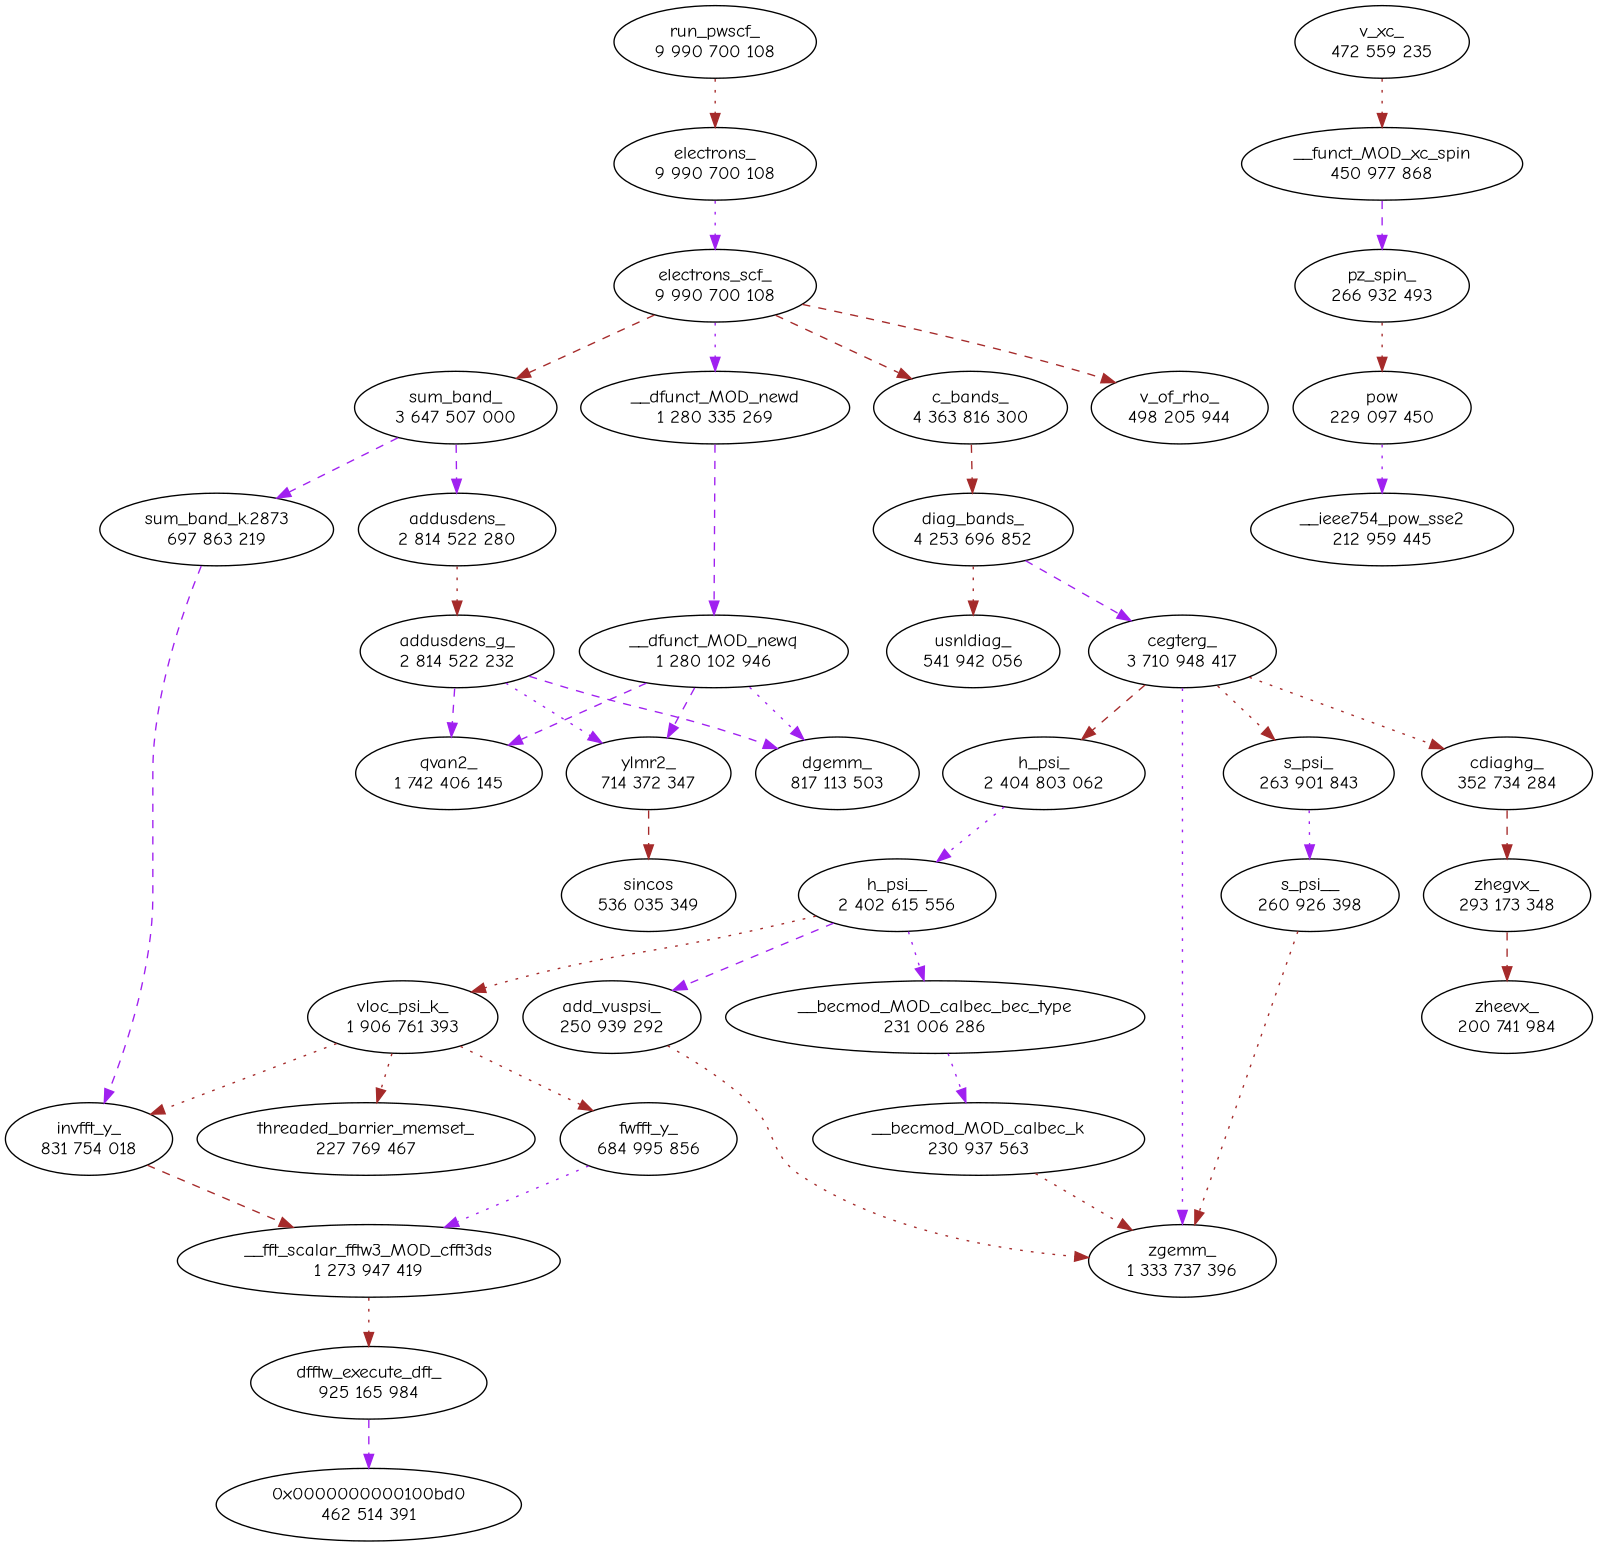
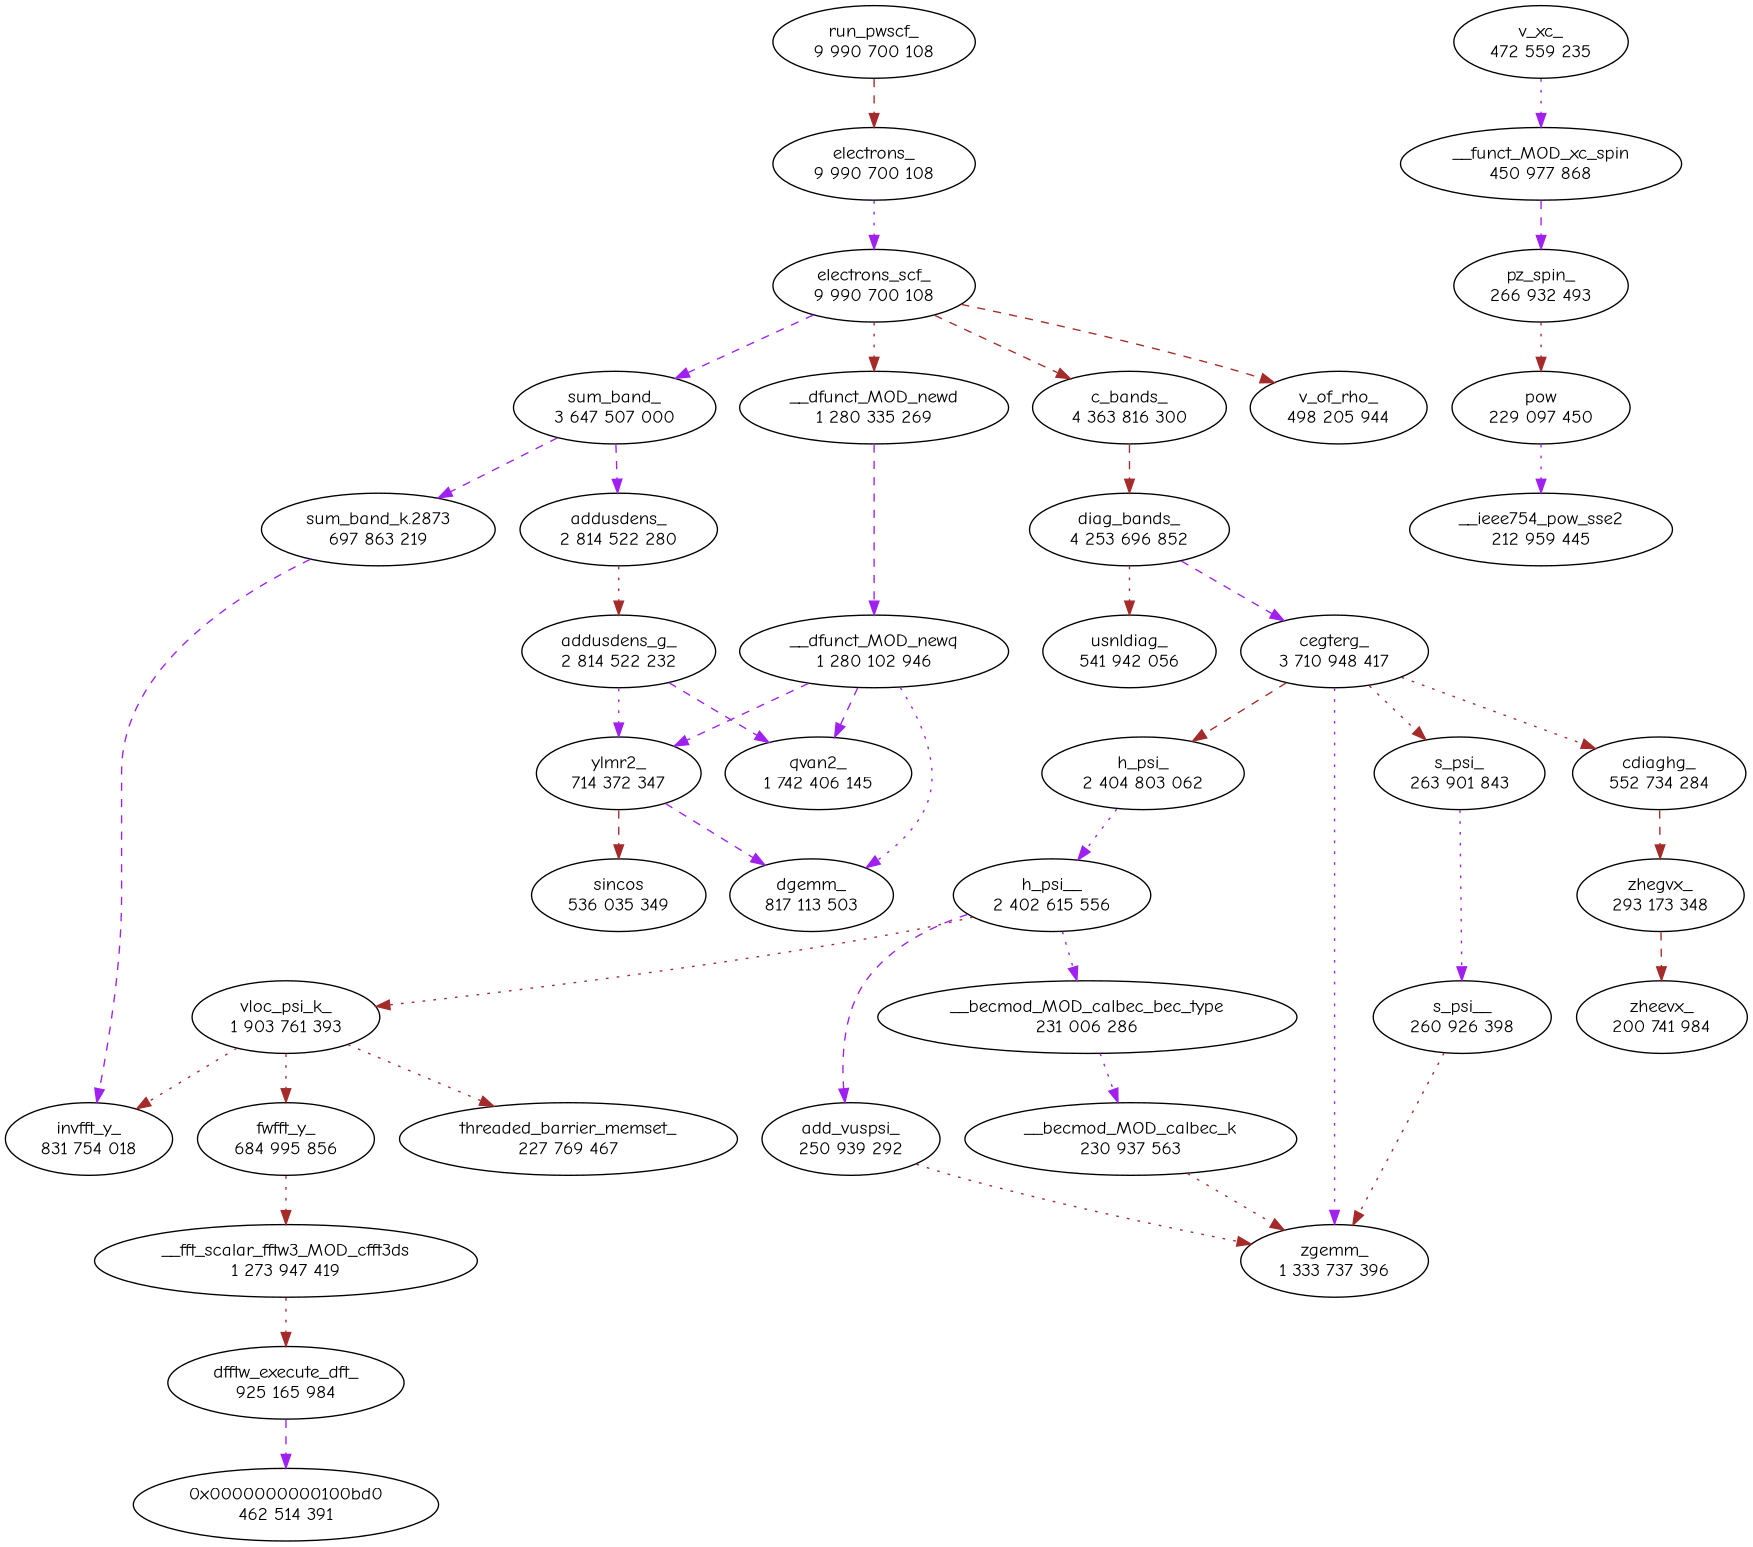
(715, 96) -> (874, 96)
(1382, 96) -> (1541, 96)
(715, 340) -> (874, 340)
(592, 344) -> (751, 344)
(647, 709) -> (709, 831)
(1507, 773) -> (1659, 773)
(403, 1017) -> (286, 1017)
(214, 1194) -> none
(523, 1194) -> (286, 1193)
